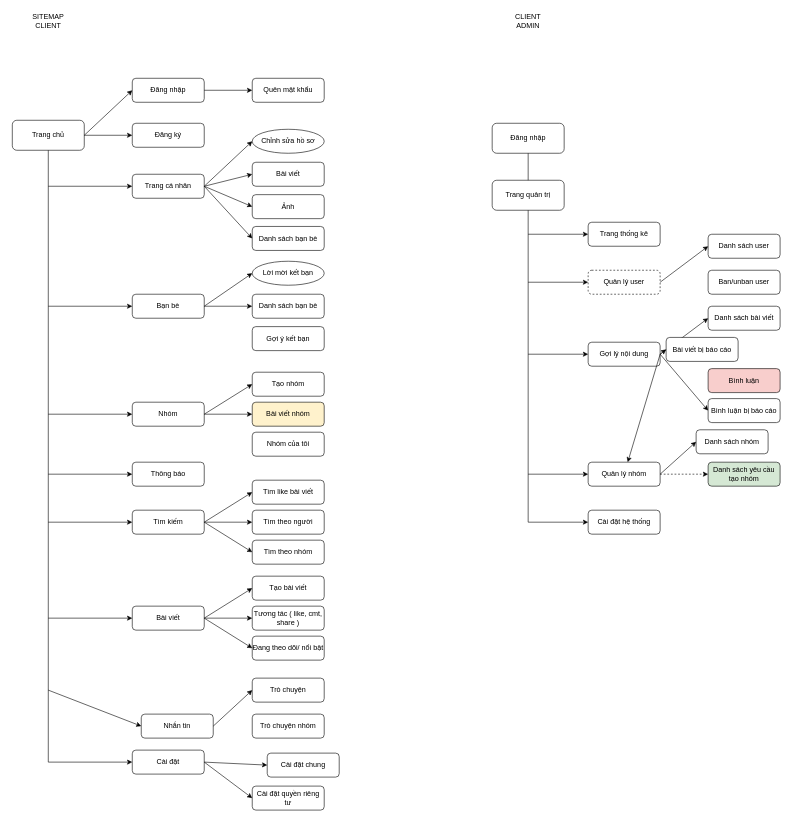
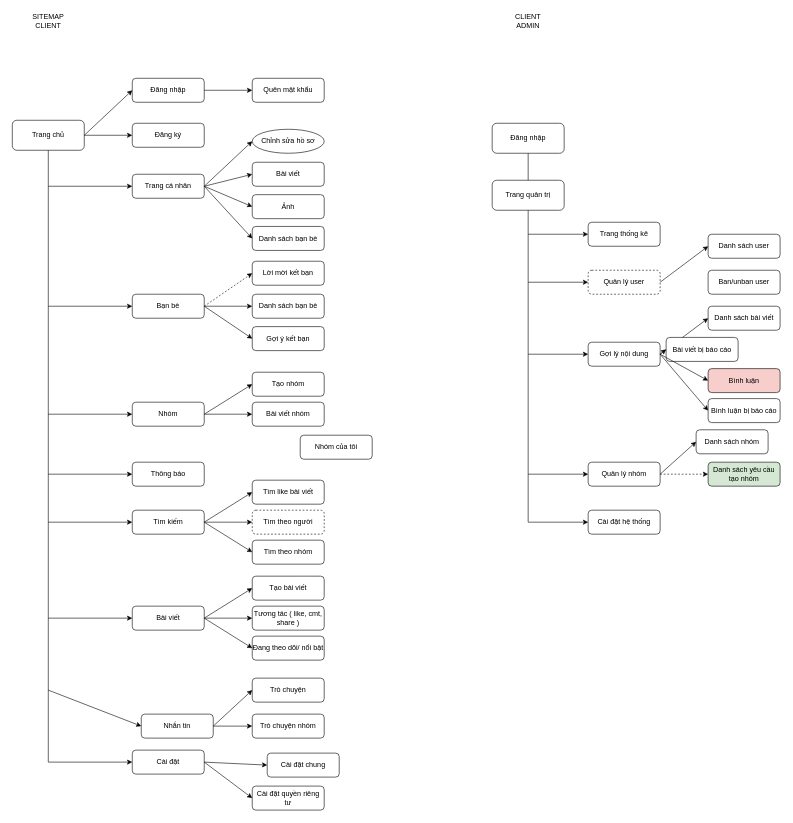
(288, 273) -> (288, 273)
(228, 290) -> (228, 290)
none -> (228, 322)
(644, 407) -> (684, 368)
(288, 414) -> (288, 414)
(288, 444) -> (336, 447)
(288, 522) -> (288, 522)
none -> (246, 726)
